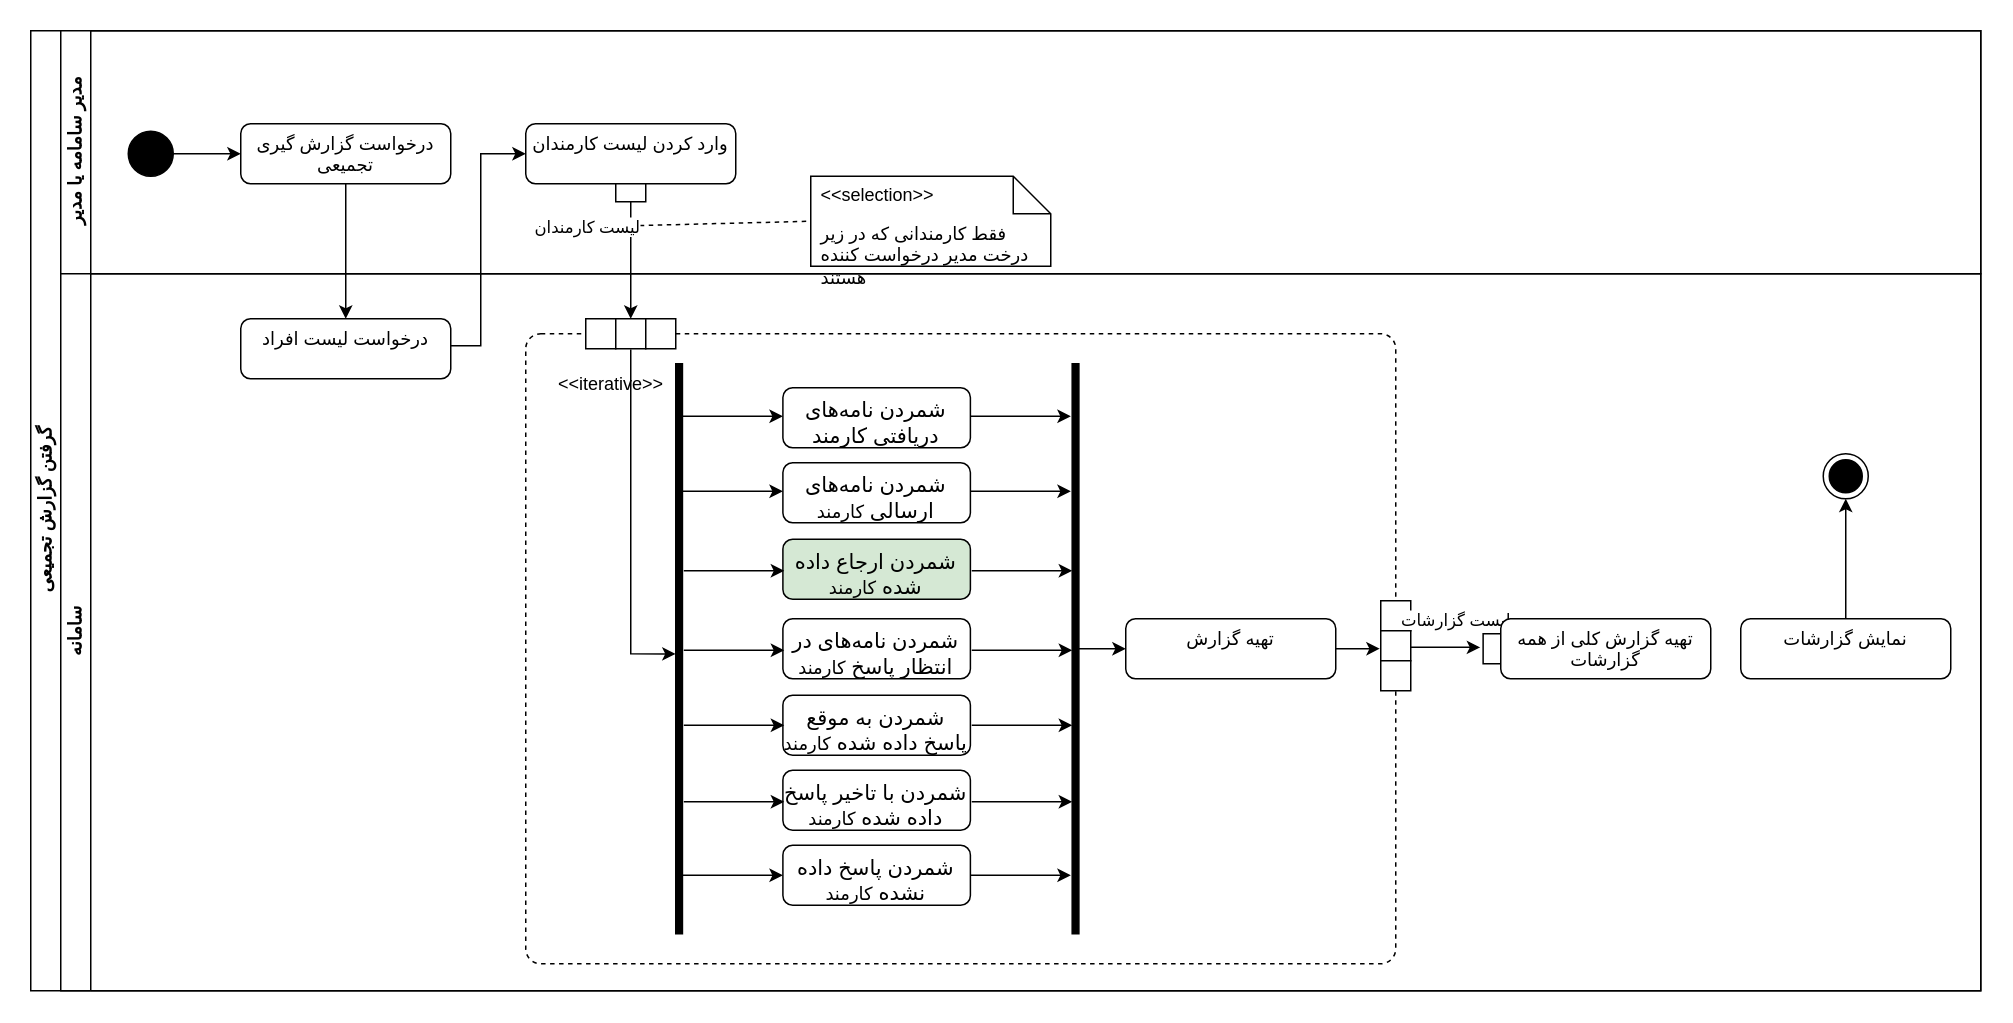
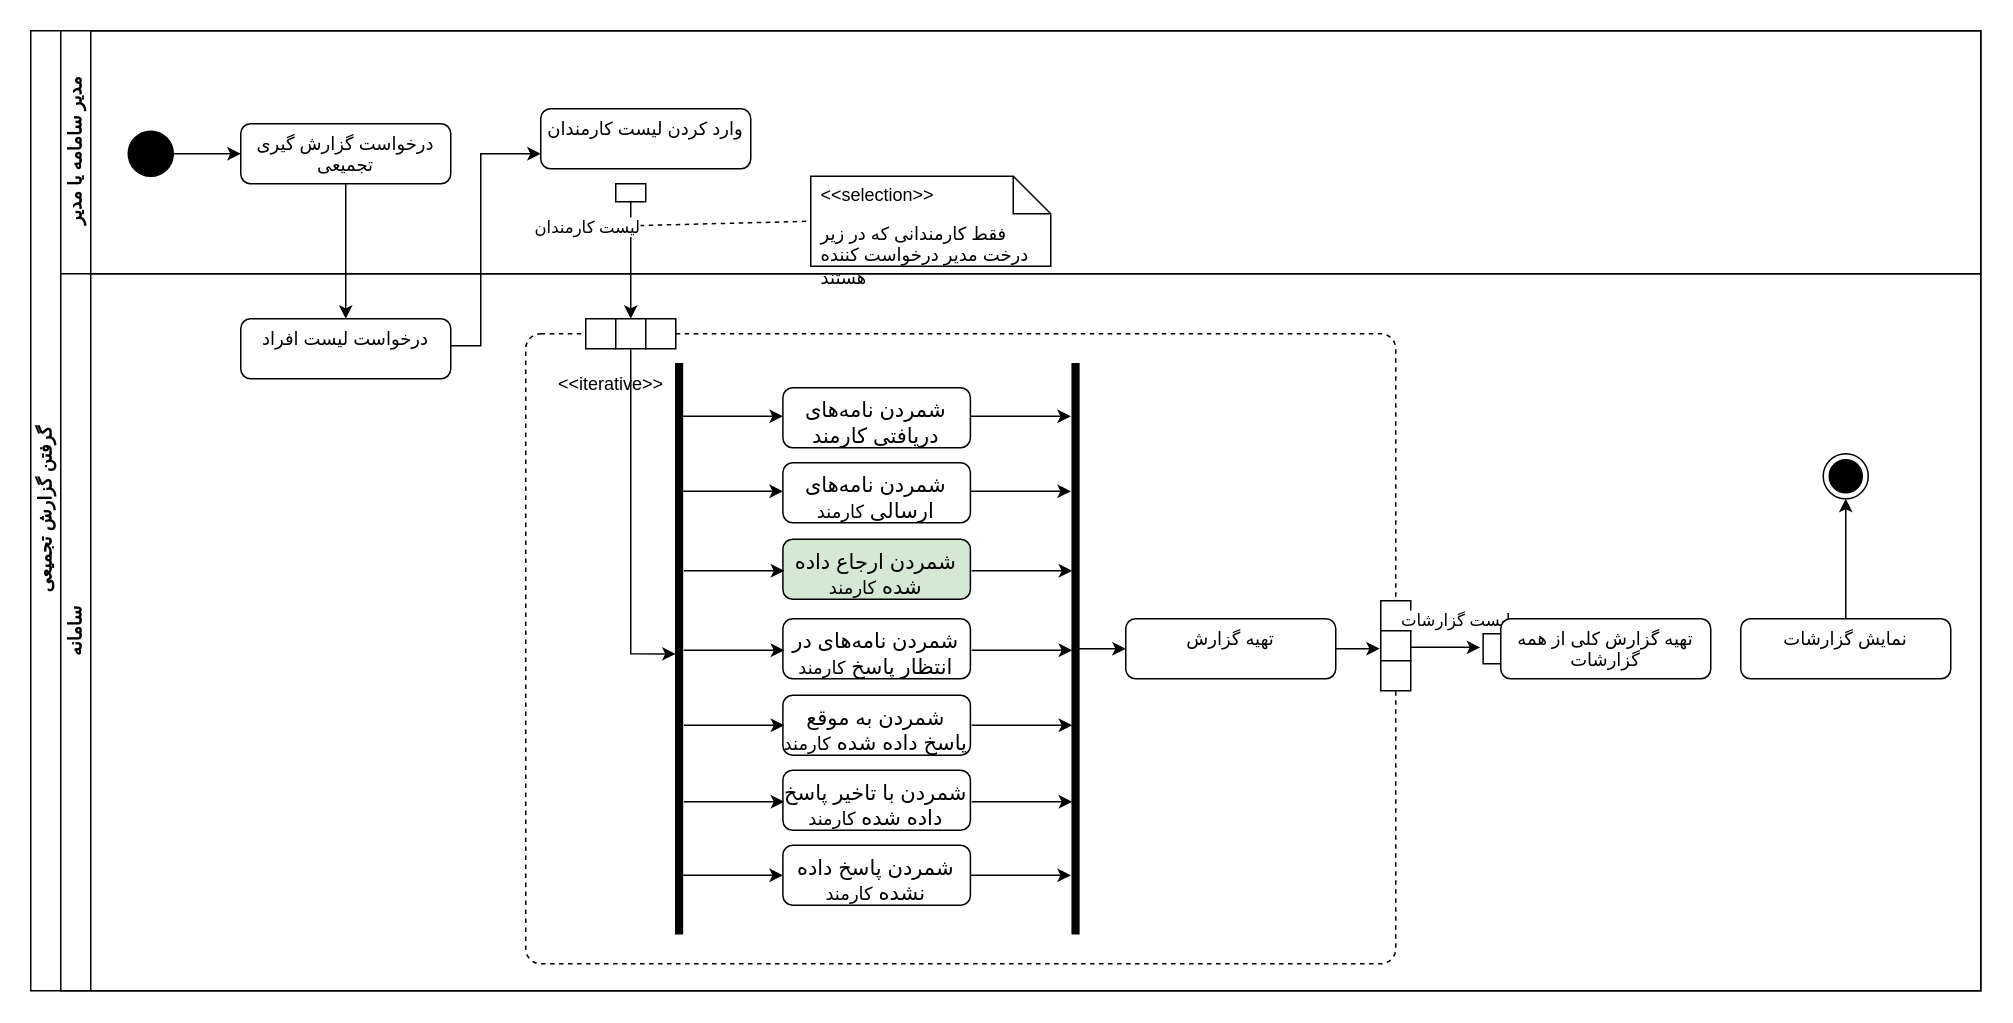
(631, 154) -> (646, 139)
